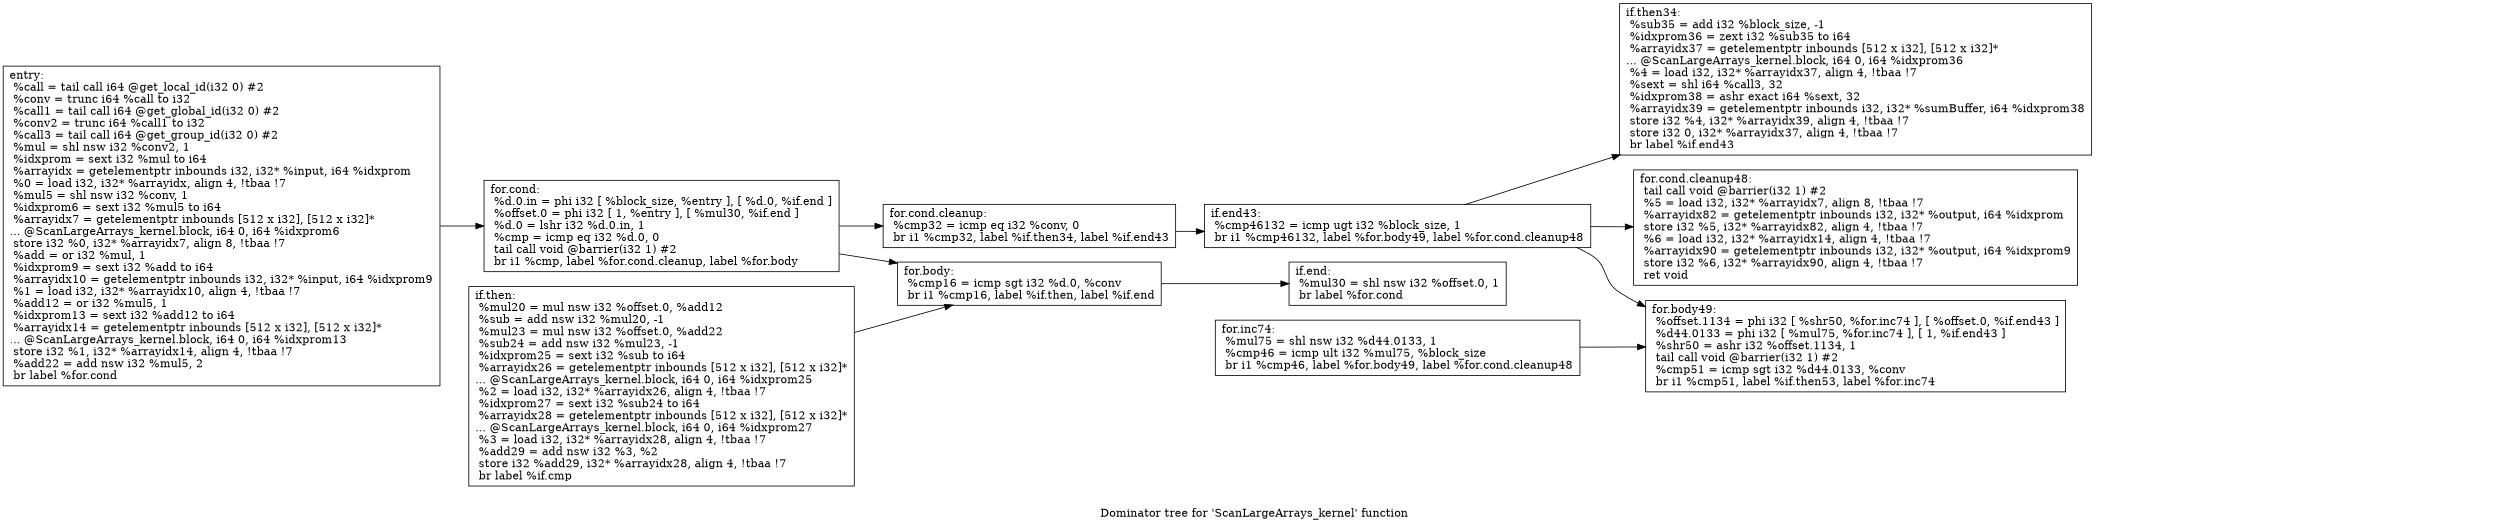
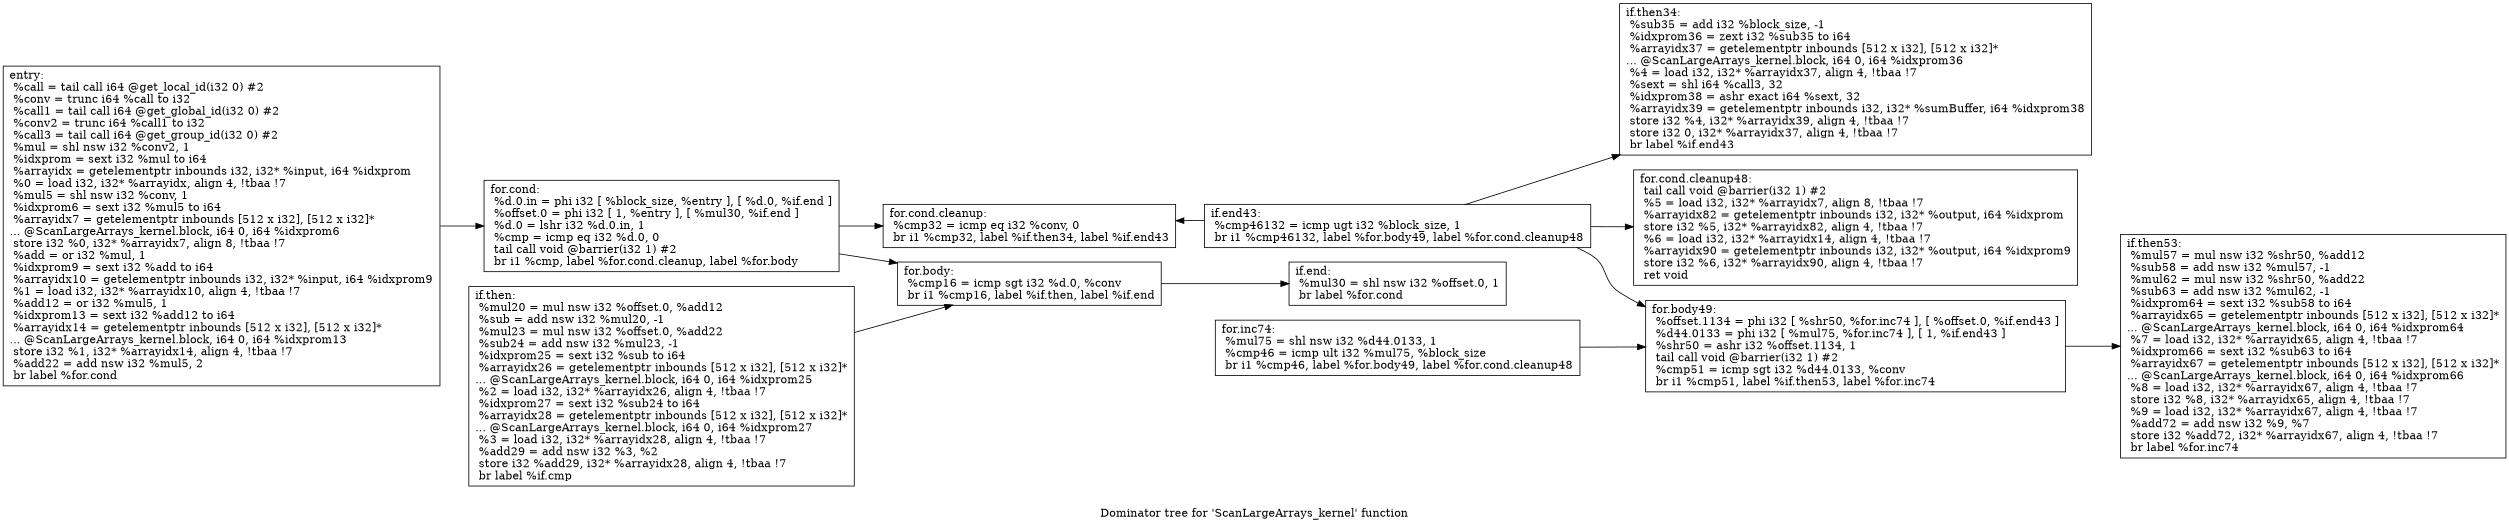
(1186, 231) -> (1194, 221)
none -> (2313, 346)
